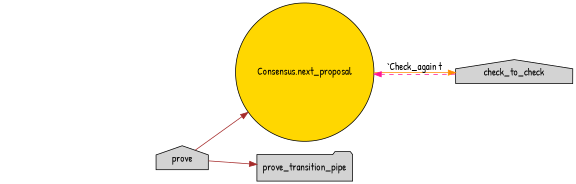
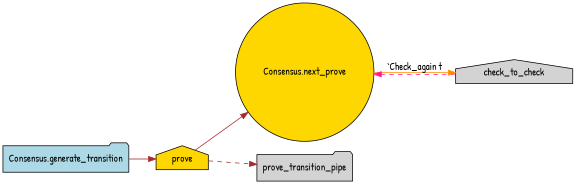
(305, 72) -> (305, 72)
none -> (66, 159)
(182, 159) -> (182, 159)
(229, 162) -> (229, 162)
